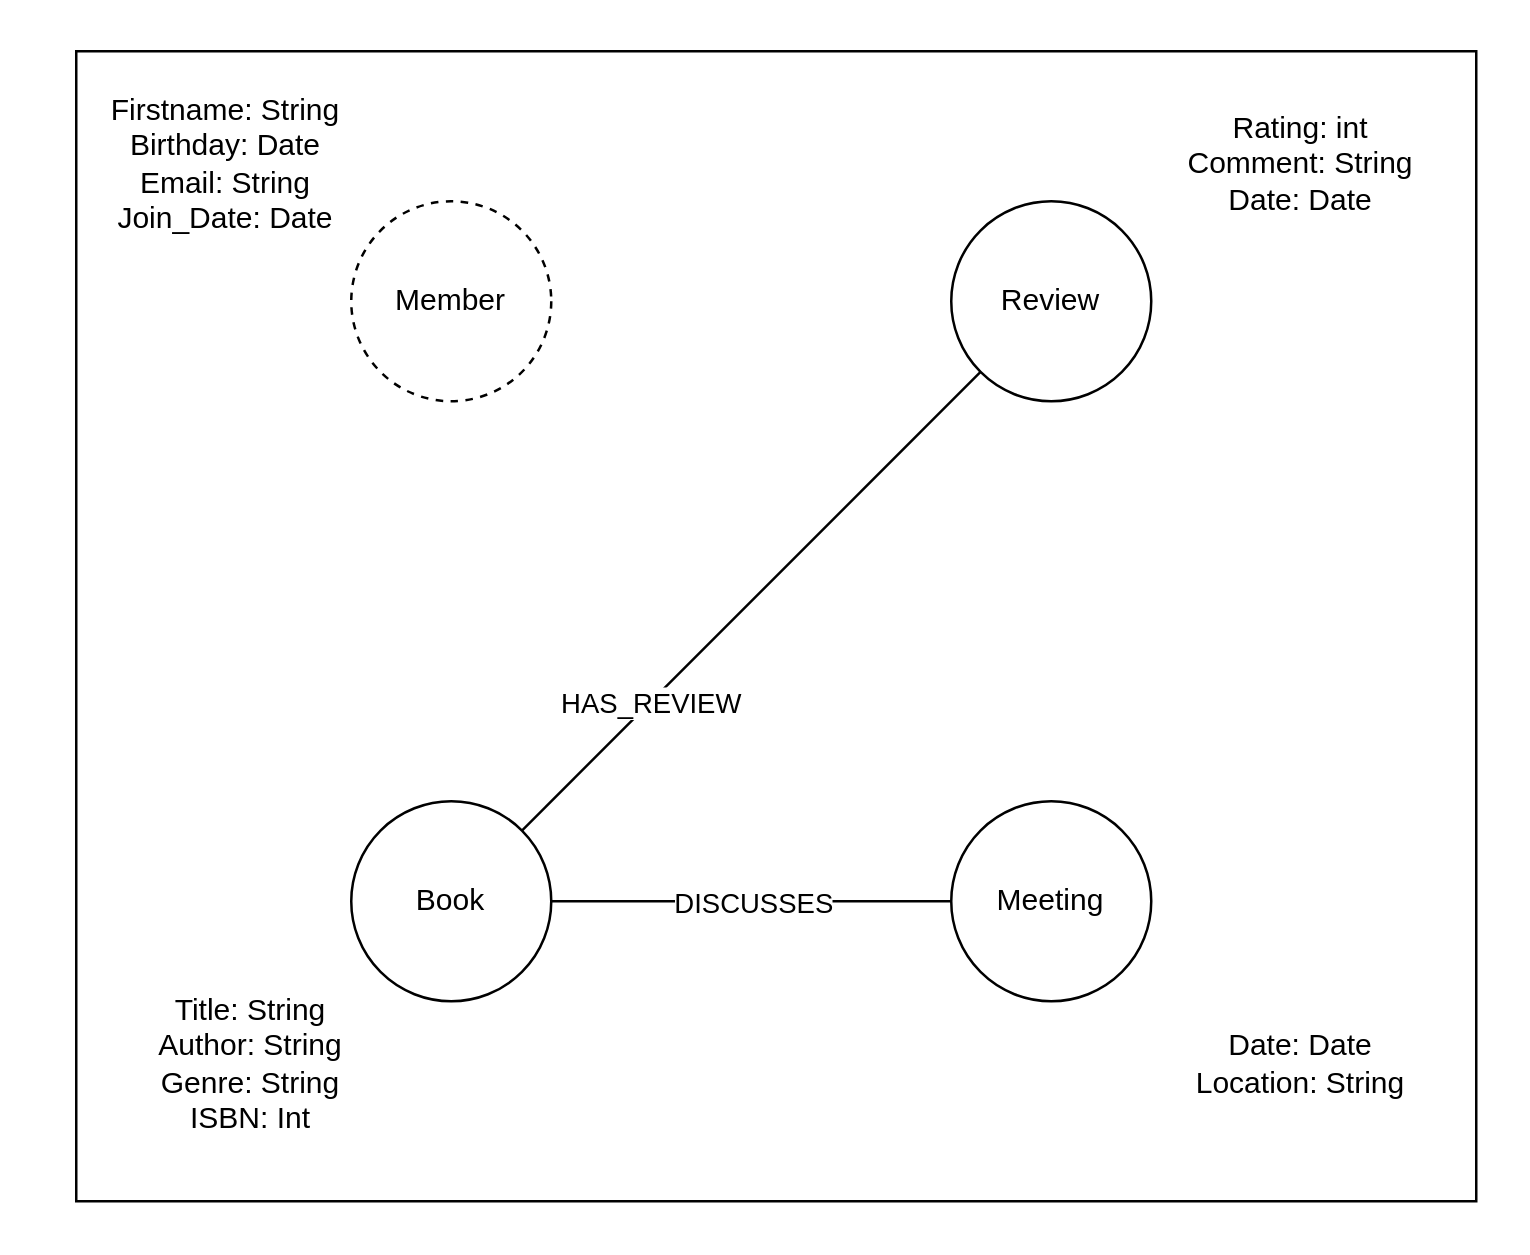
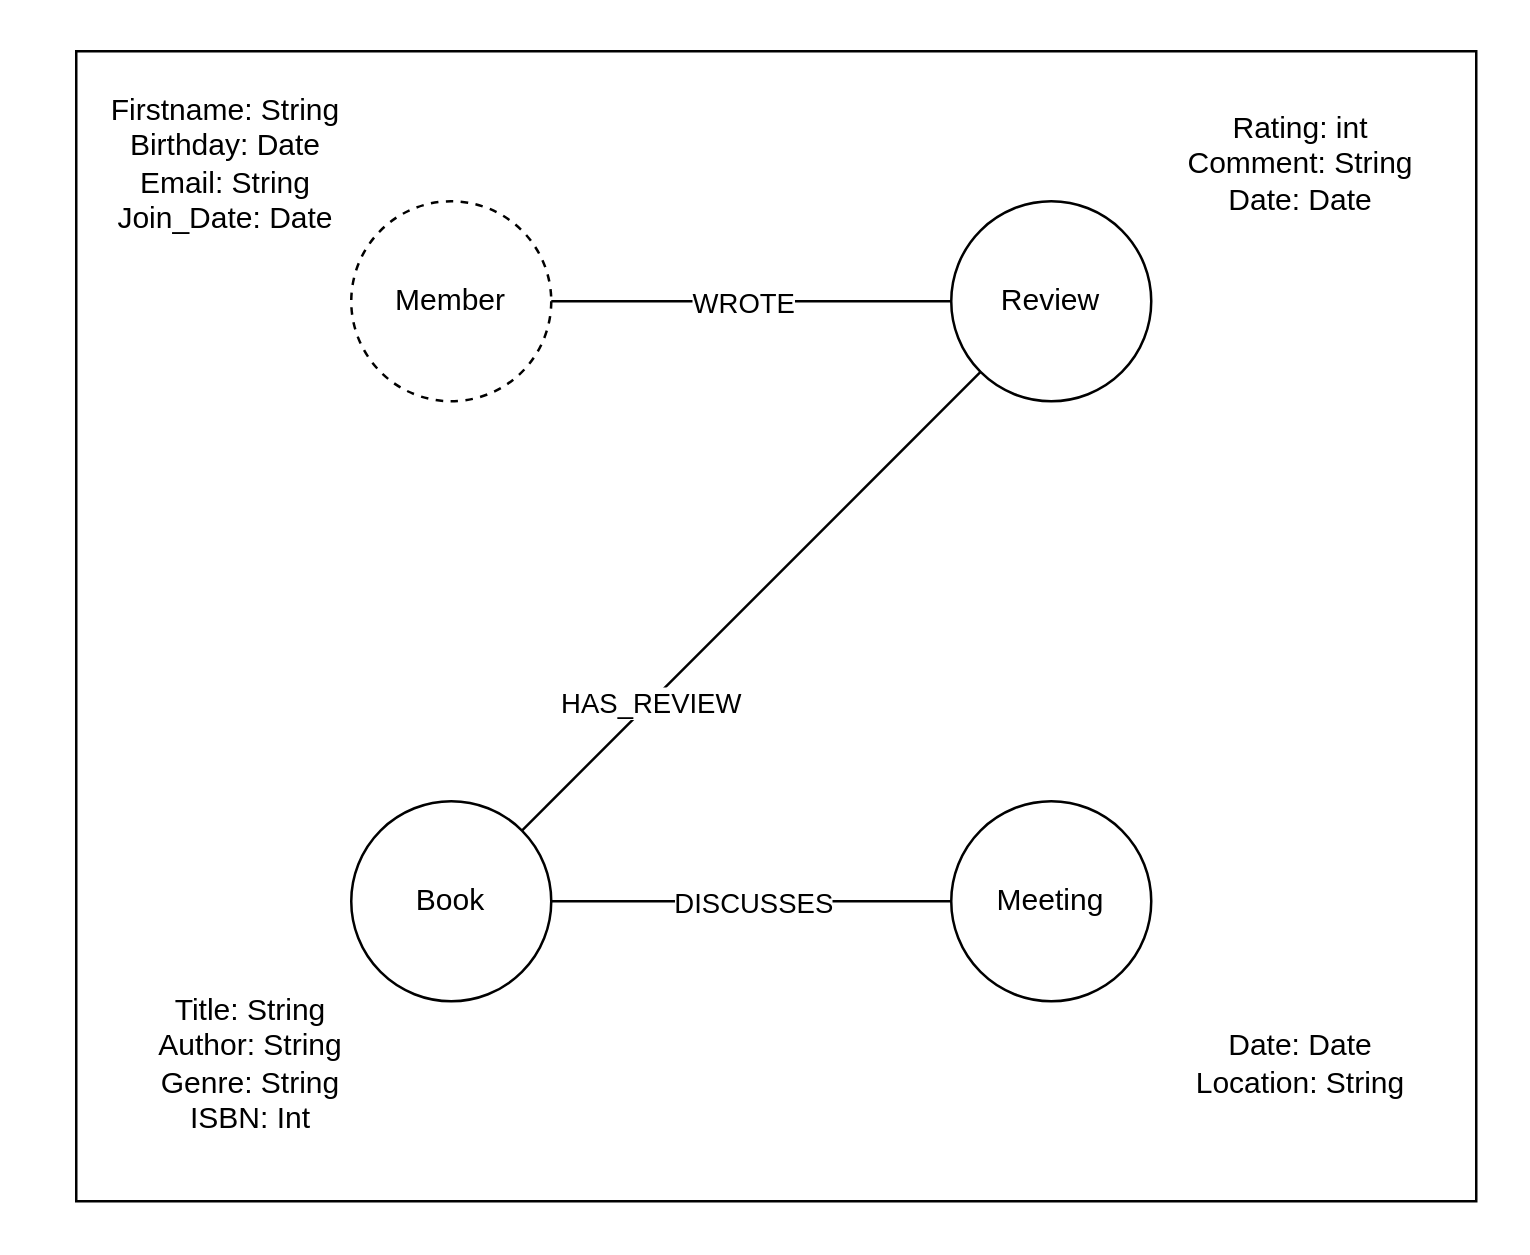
none -> (852, 301)
